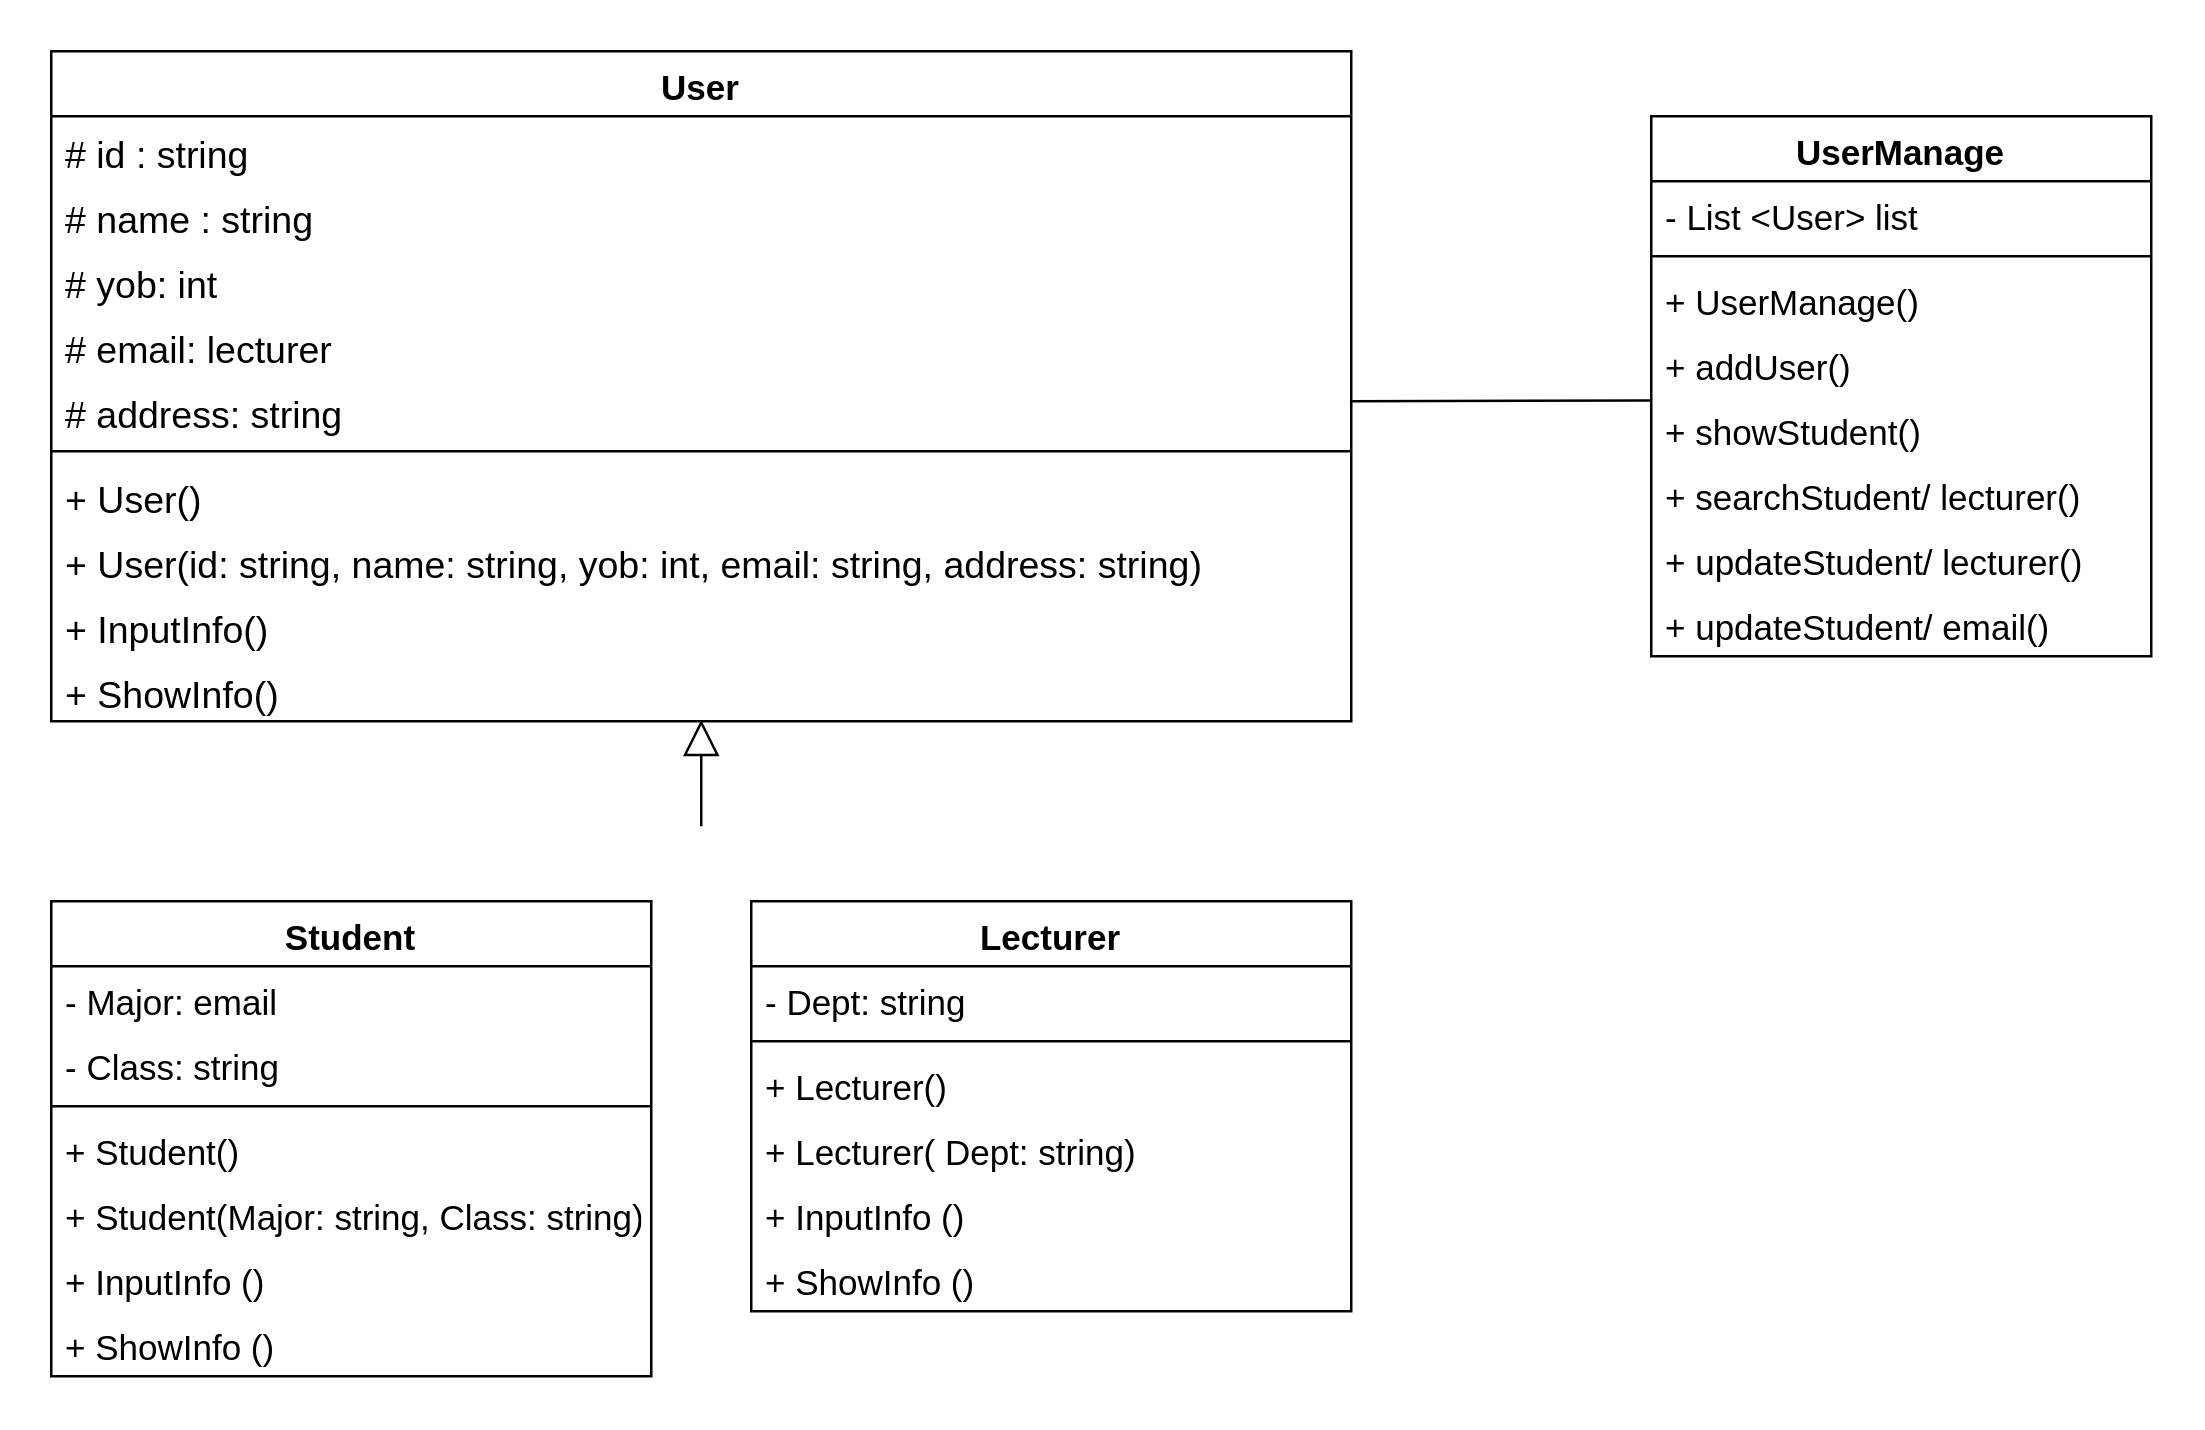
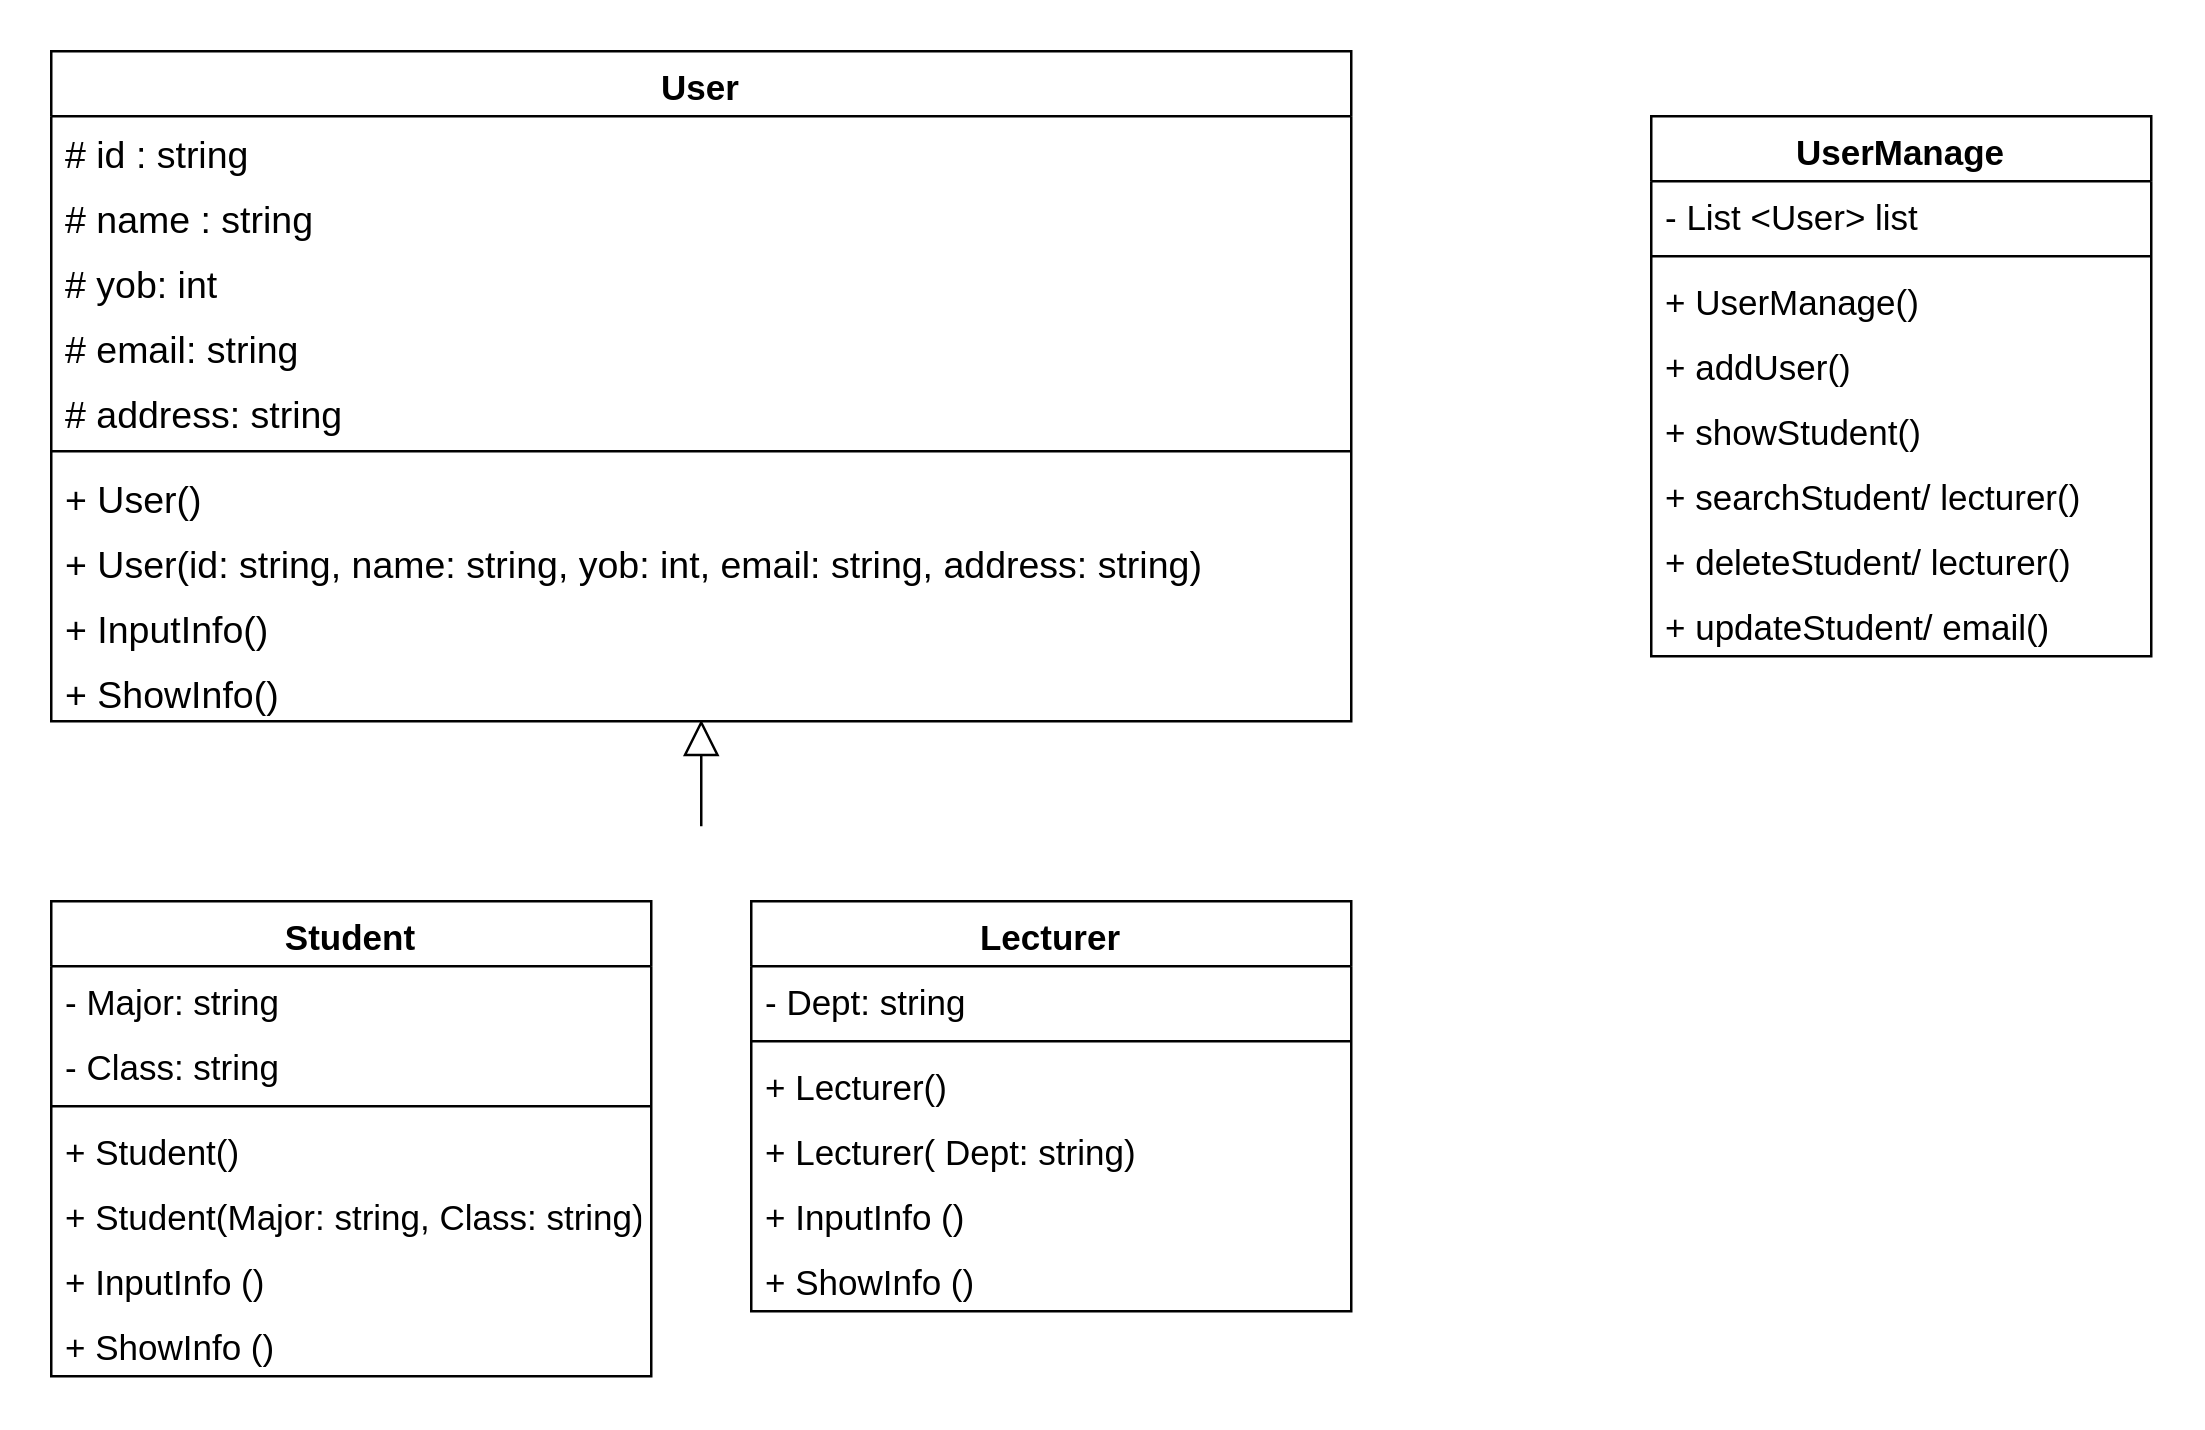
(214, 350) -> (193, 350)
(1501, 401) -> none
(1916, 563) -> (1911, 563)
(179, 1003) -> (194, 1003)
